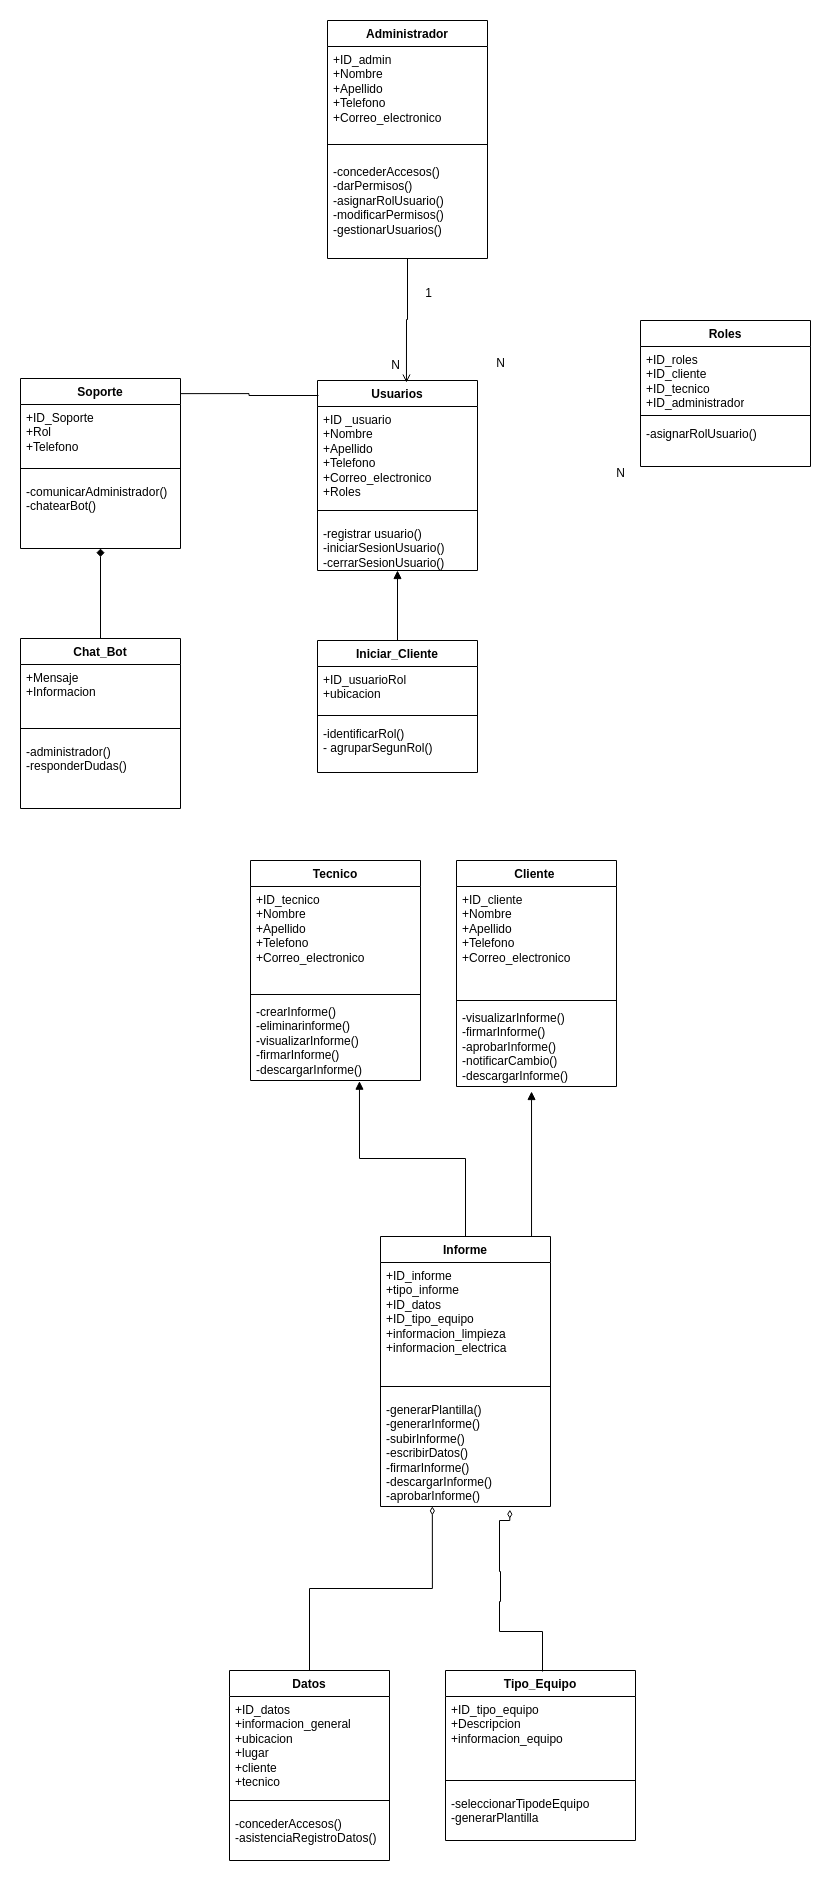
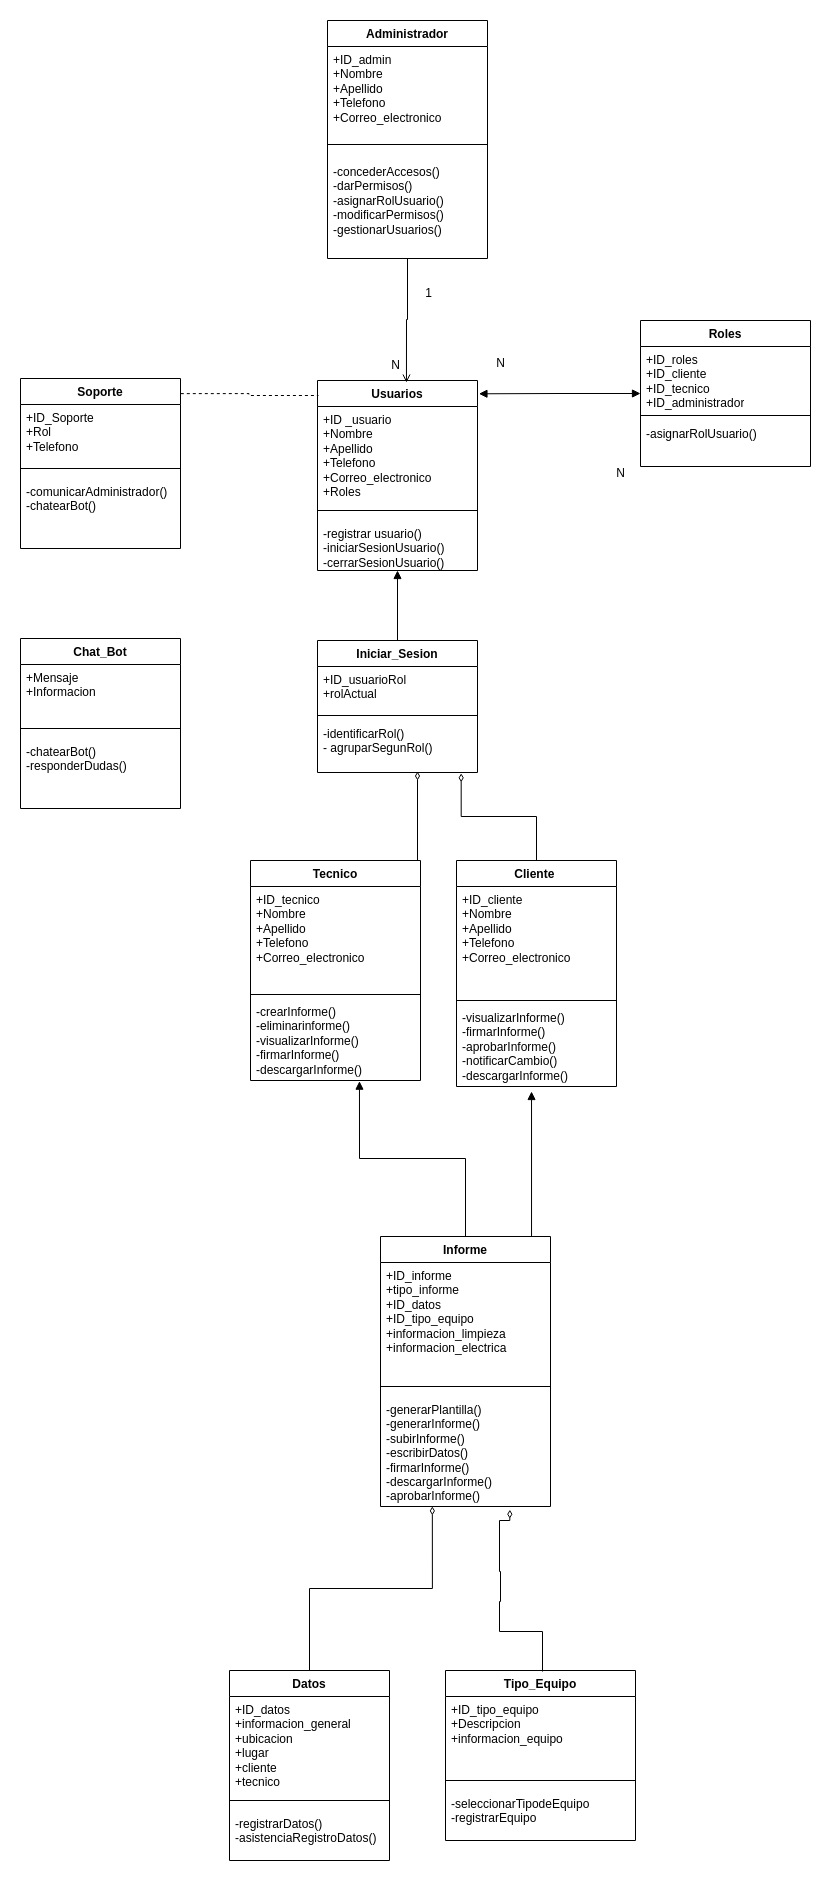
none -> (560, 394)
(249, 396) -> (249, 396)
(101, 597) -> none
(398, 655) -> (398, 655)
(367, 688) -> (367, 688)
(84, 760) -> (84, 760)
none -> (503, 817)
none -> (418, 821)
(526, 1812) -> (526, 1812)
(311, 1839) -> (311, 1839)
